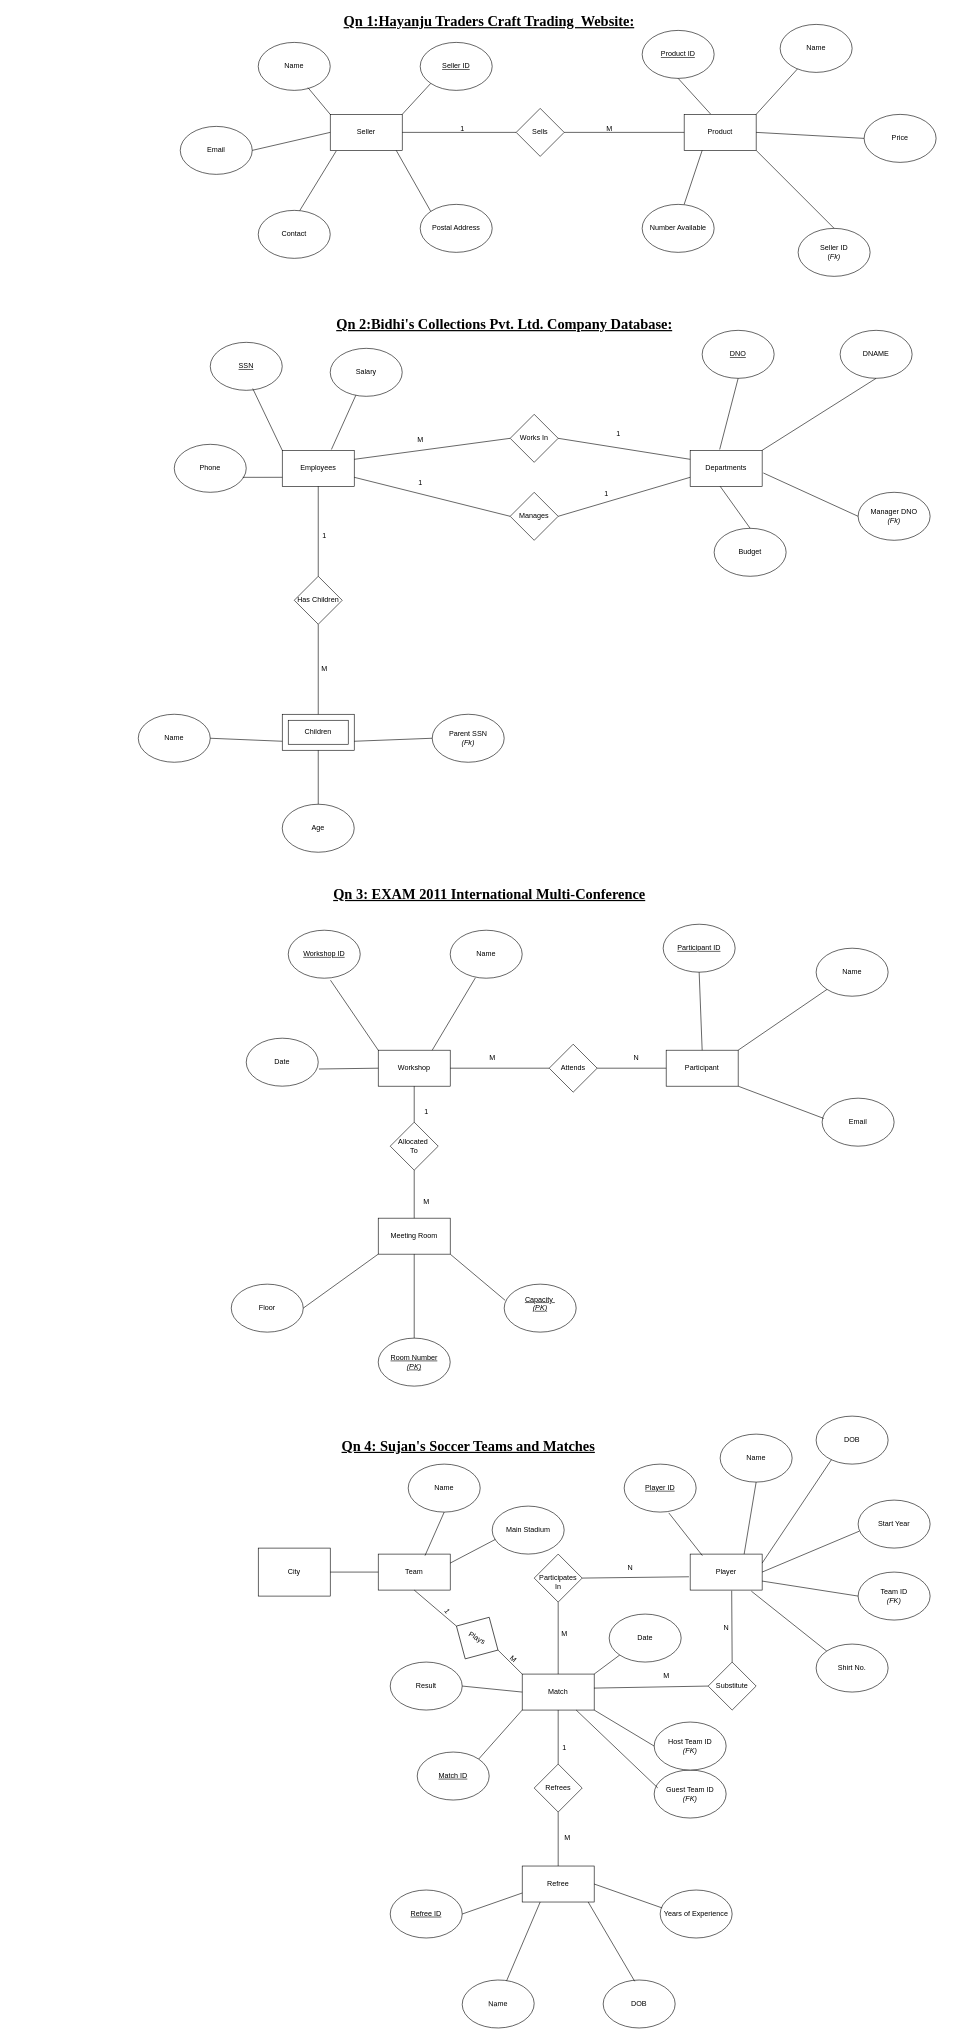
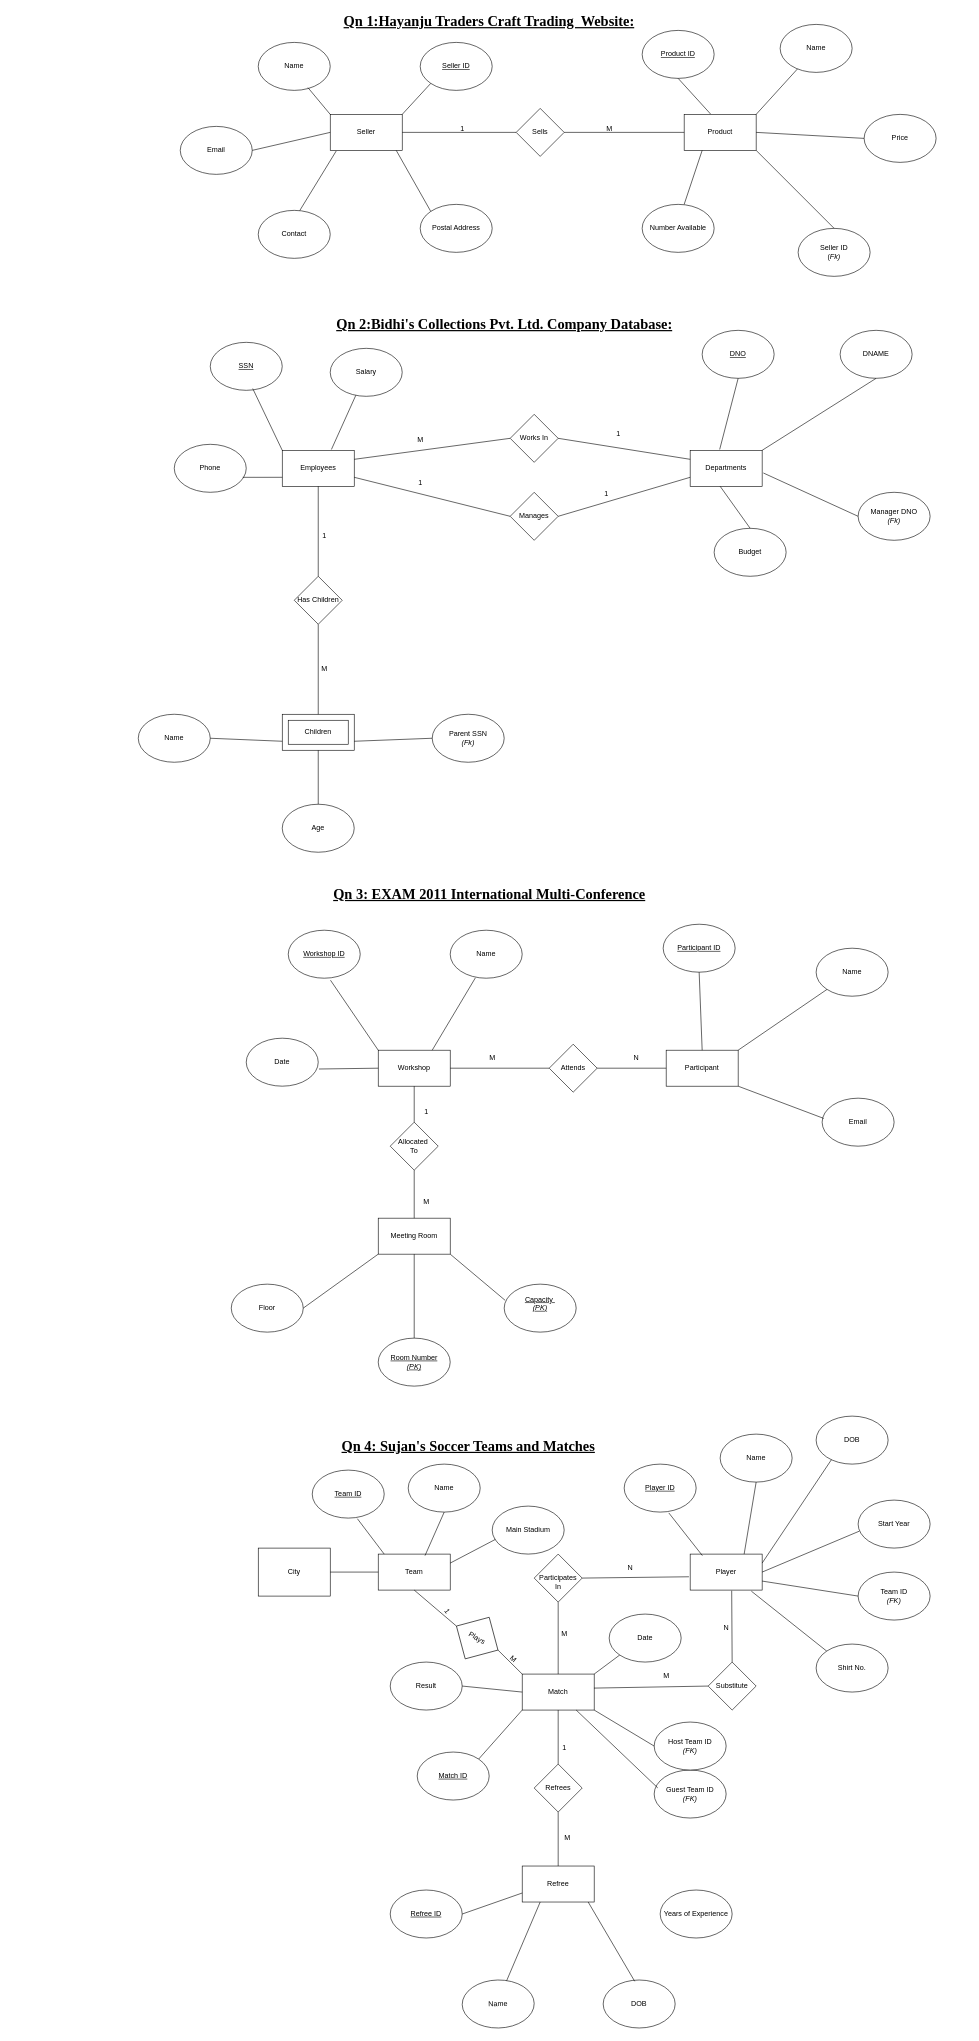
none -> (348, 1494)
none -> (371, 1537)
(628, 1896) -> none
